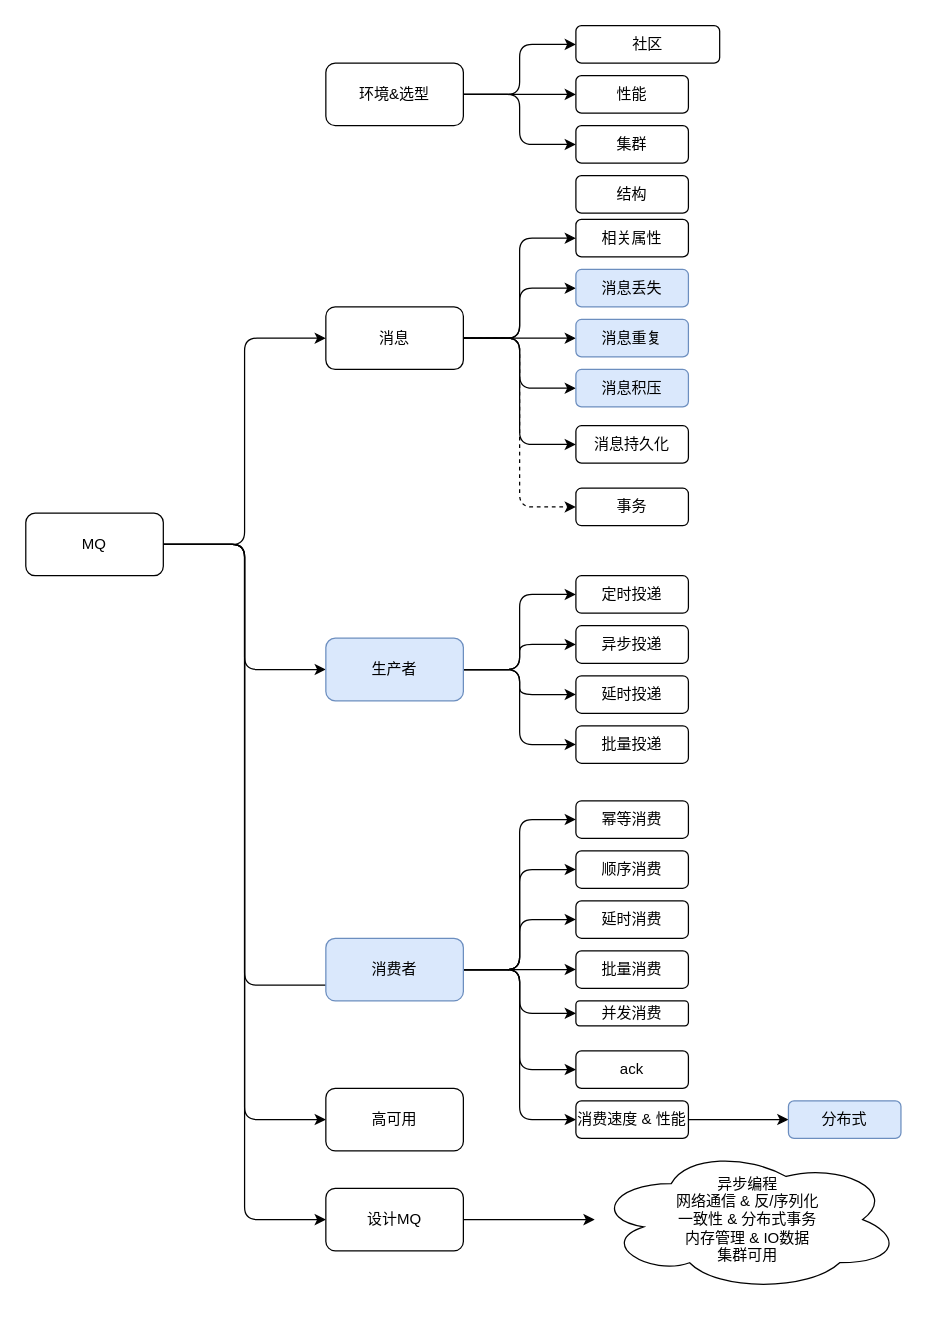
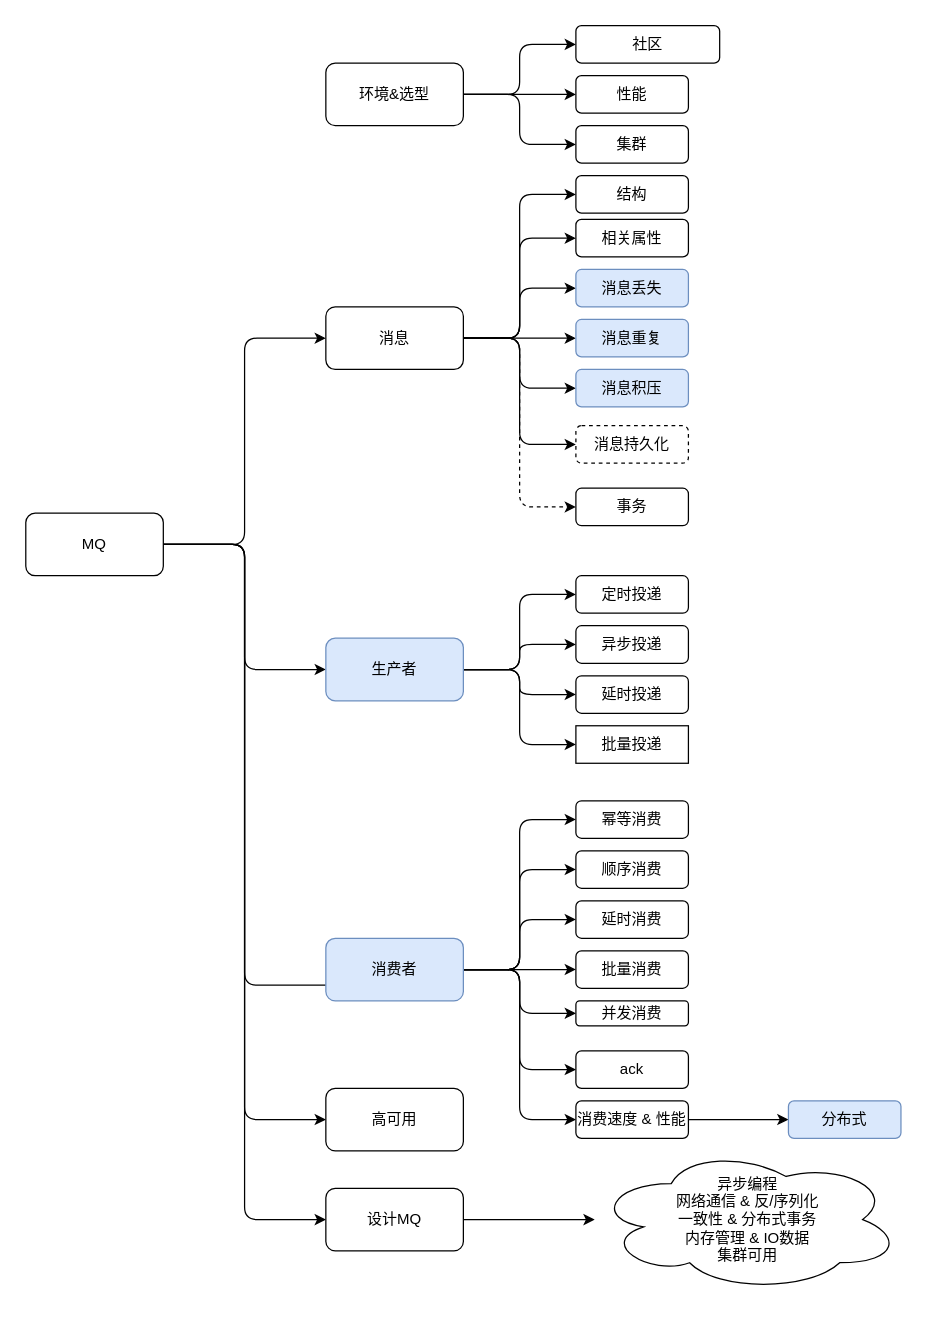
none -> (523, 198)
(632, 444) -> (632, 444)
(632, 744) -> (632, 744)
